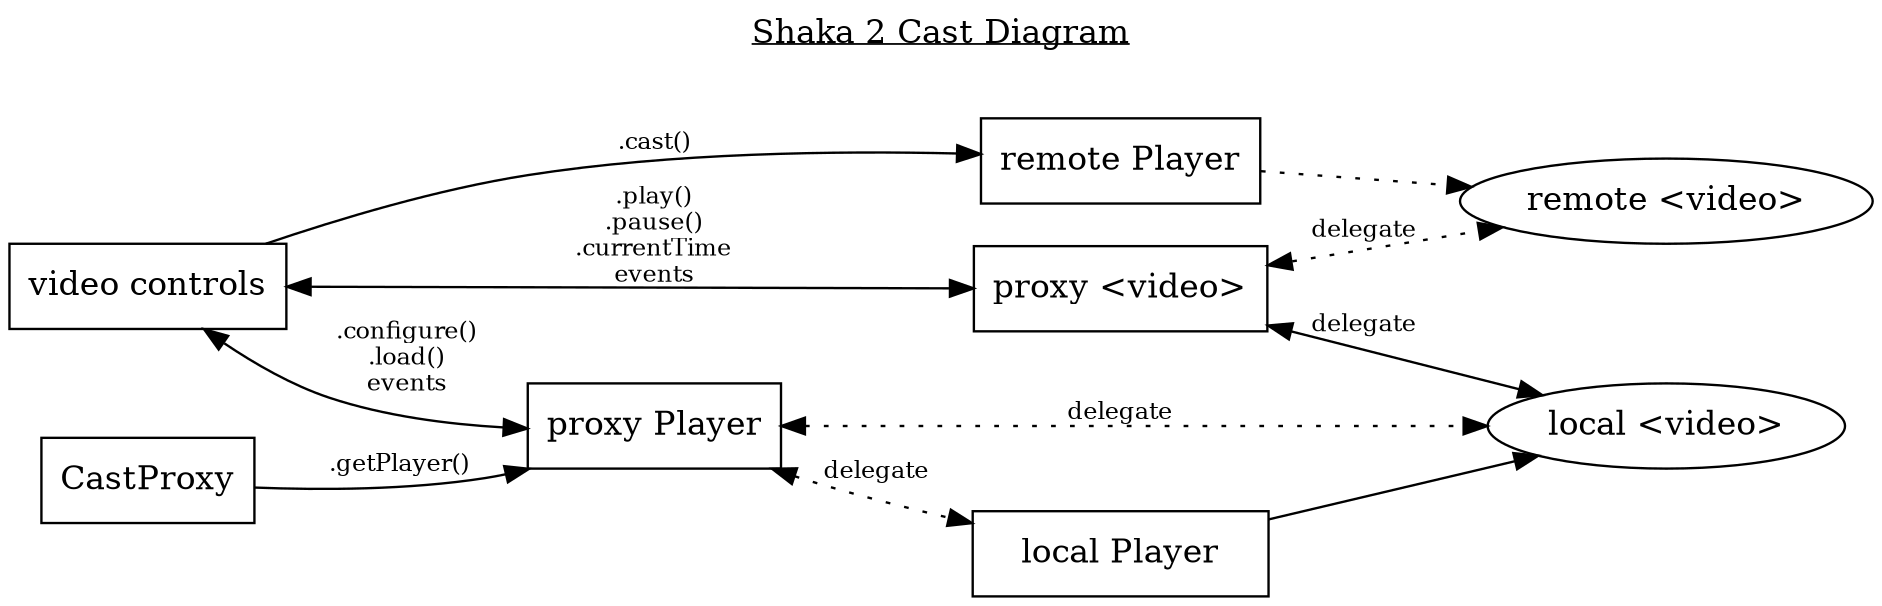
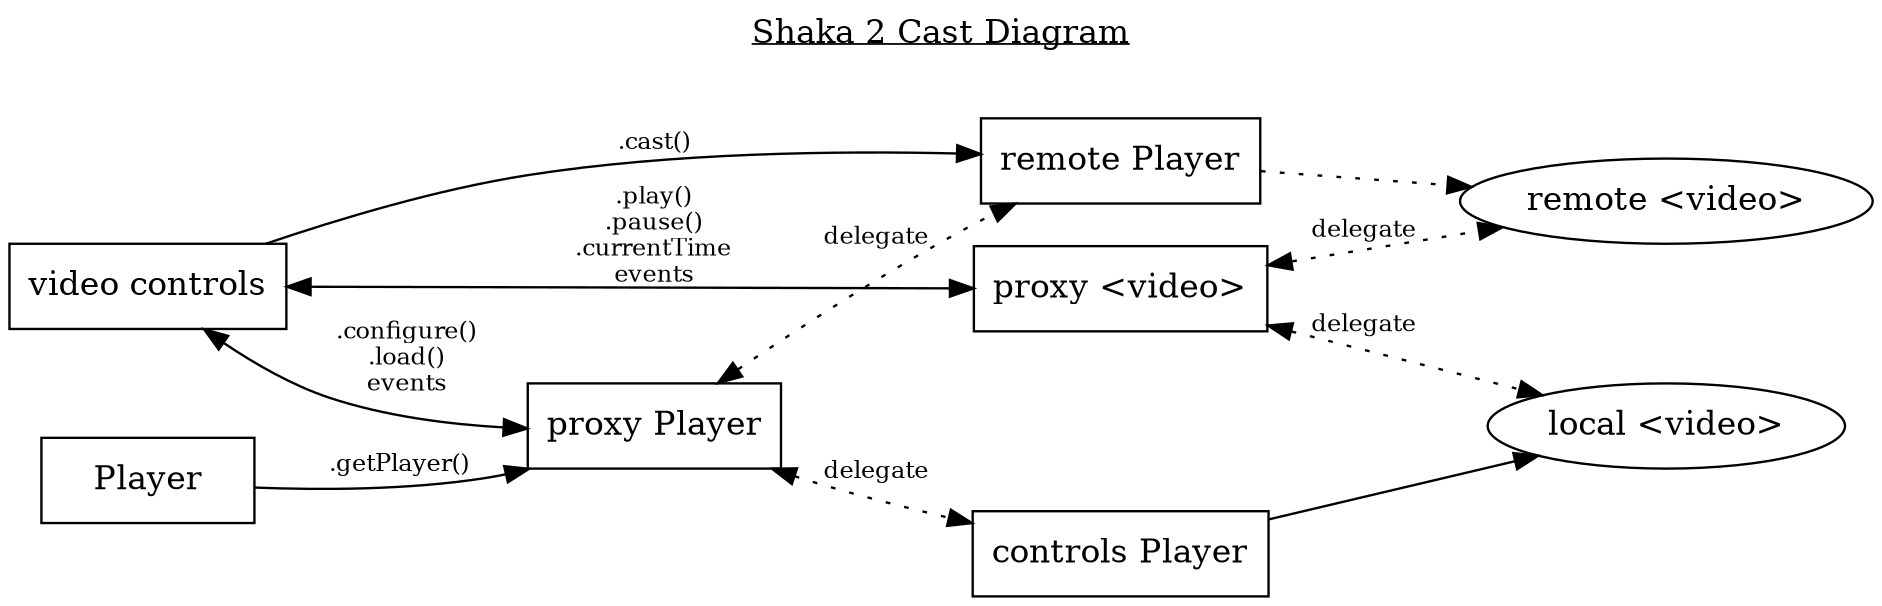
(1405, 360) -> (1405, 360)
(1134, 426) -> (838, 304)
(148, 480) -> (148, 480)
(1121, 554) -> (1121, 554)
